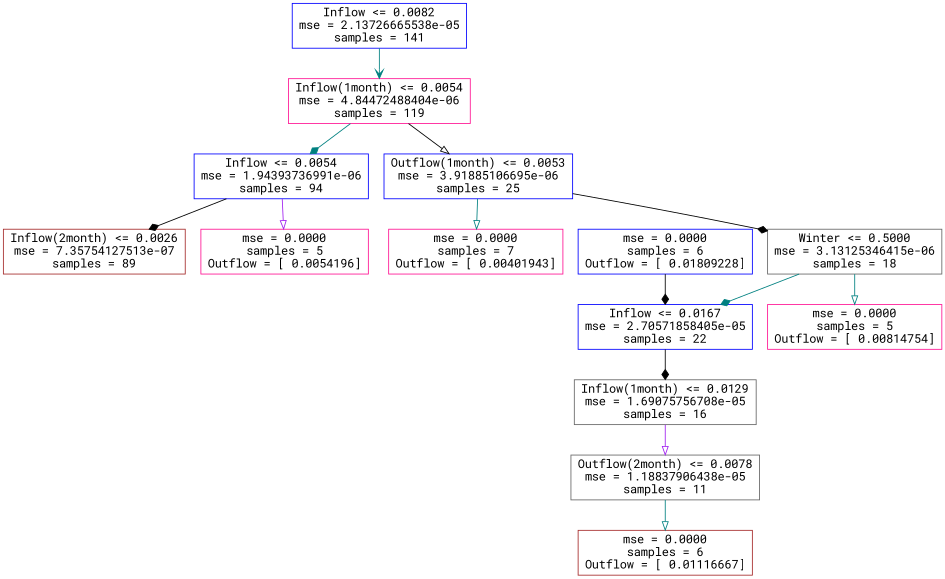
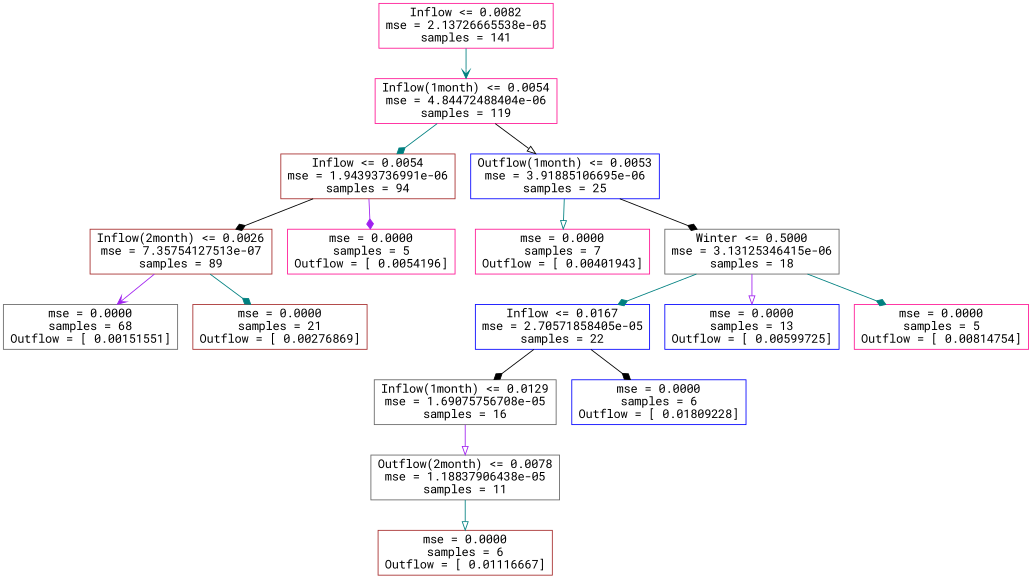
(379, 26) -> (466, 26)
(281, 176) -> (368, 176)
(283, 210) -> (369, 209)
(665, 284) -> (607, 361)
(855, 285) -> (842, 287)
none -> (91, 327)
none -> (280, 327)
none -> (752, 327)
